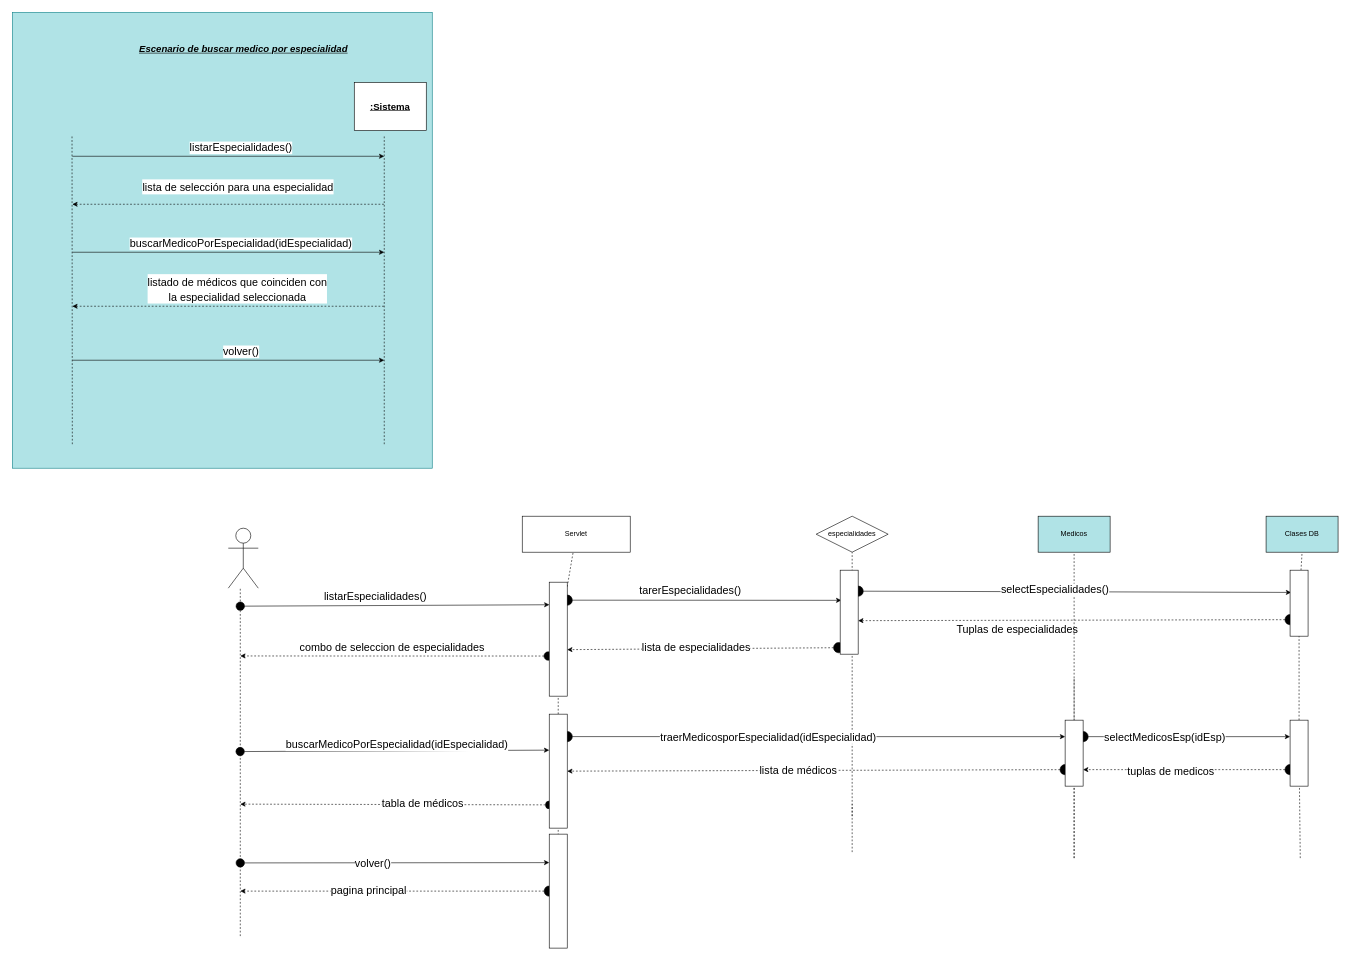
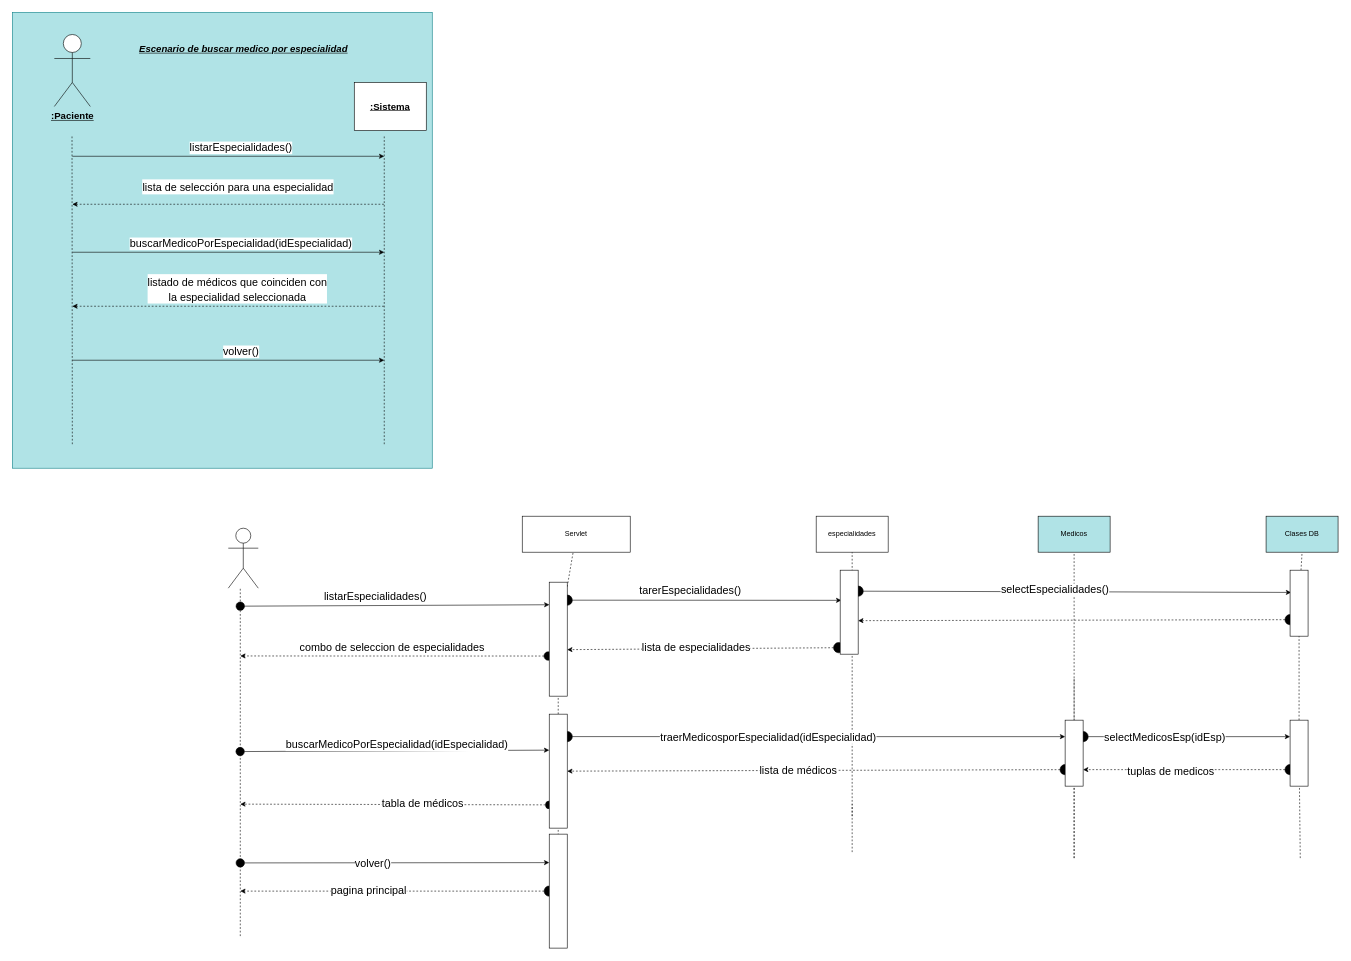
none -> (72, 71)
(852, 534) -> (852, 534)
(1017, 630) -> none
